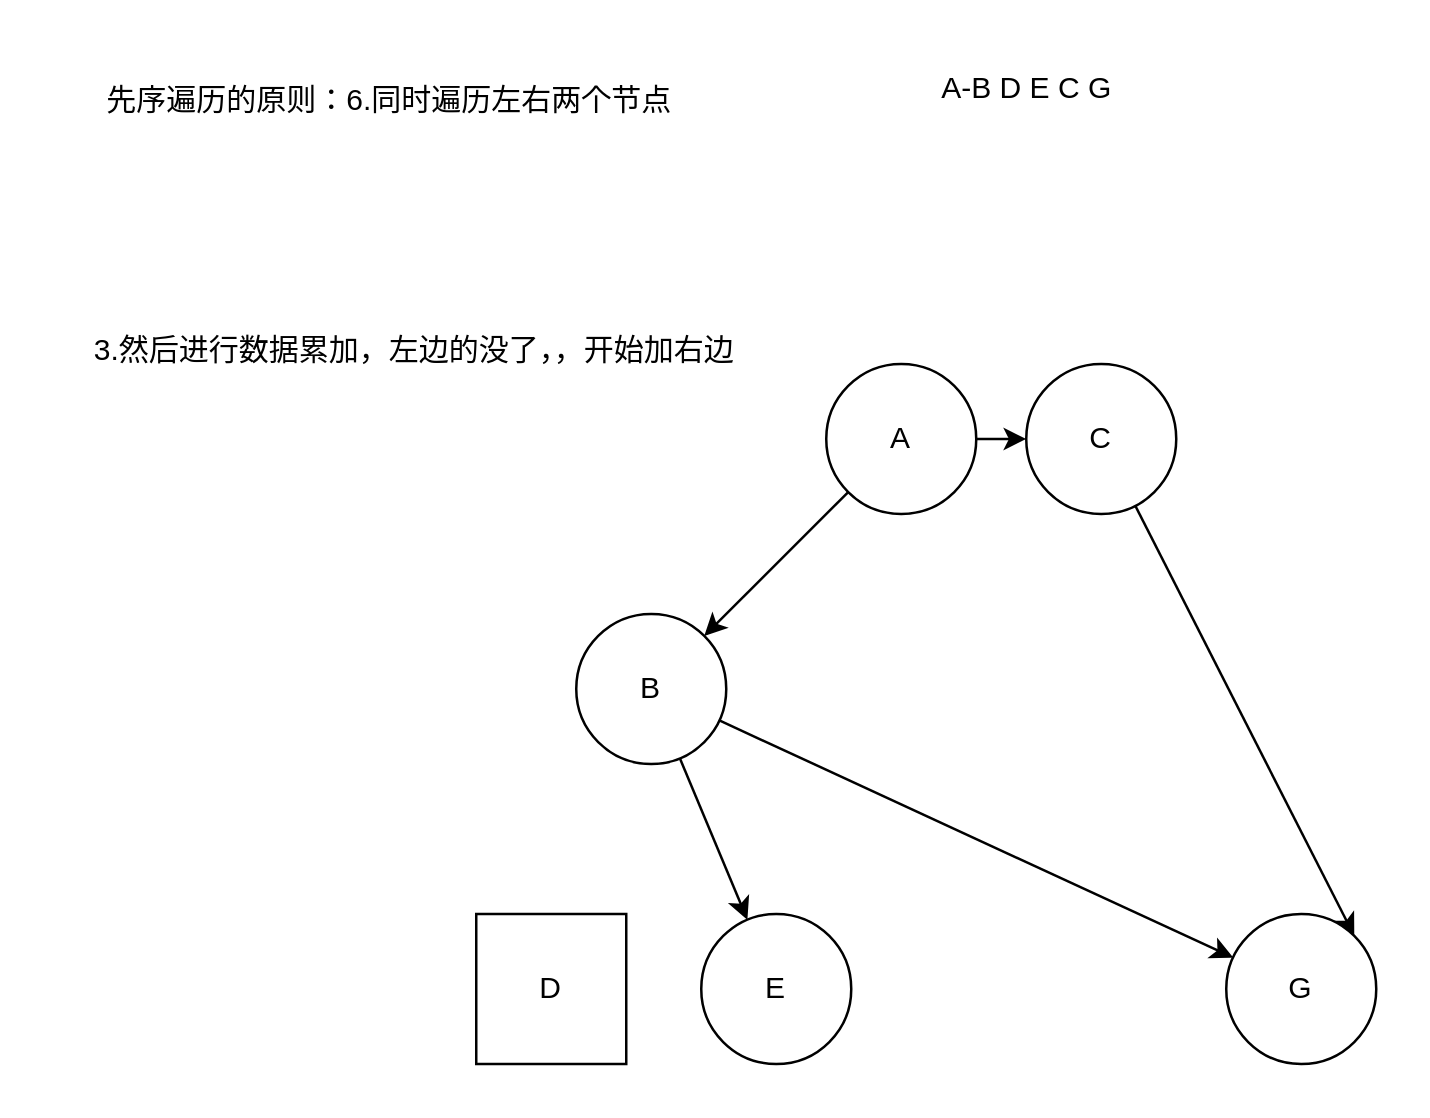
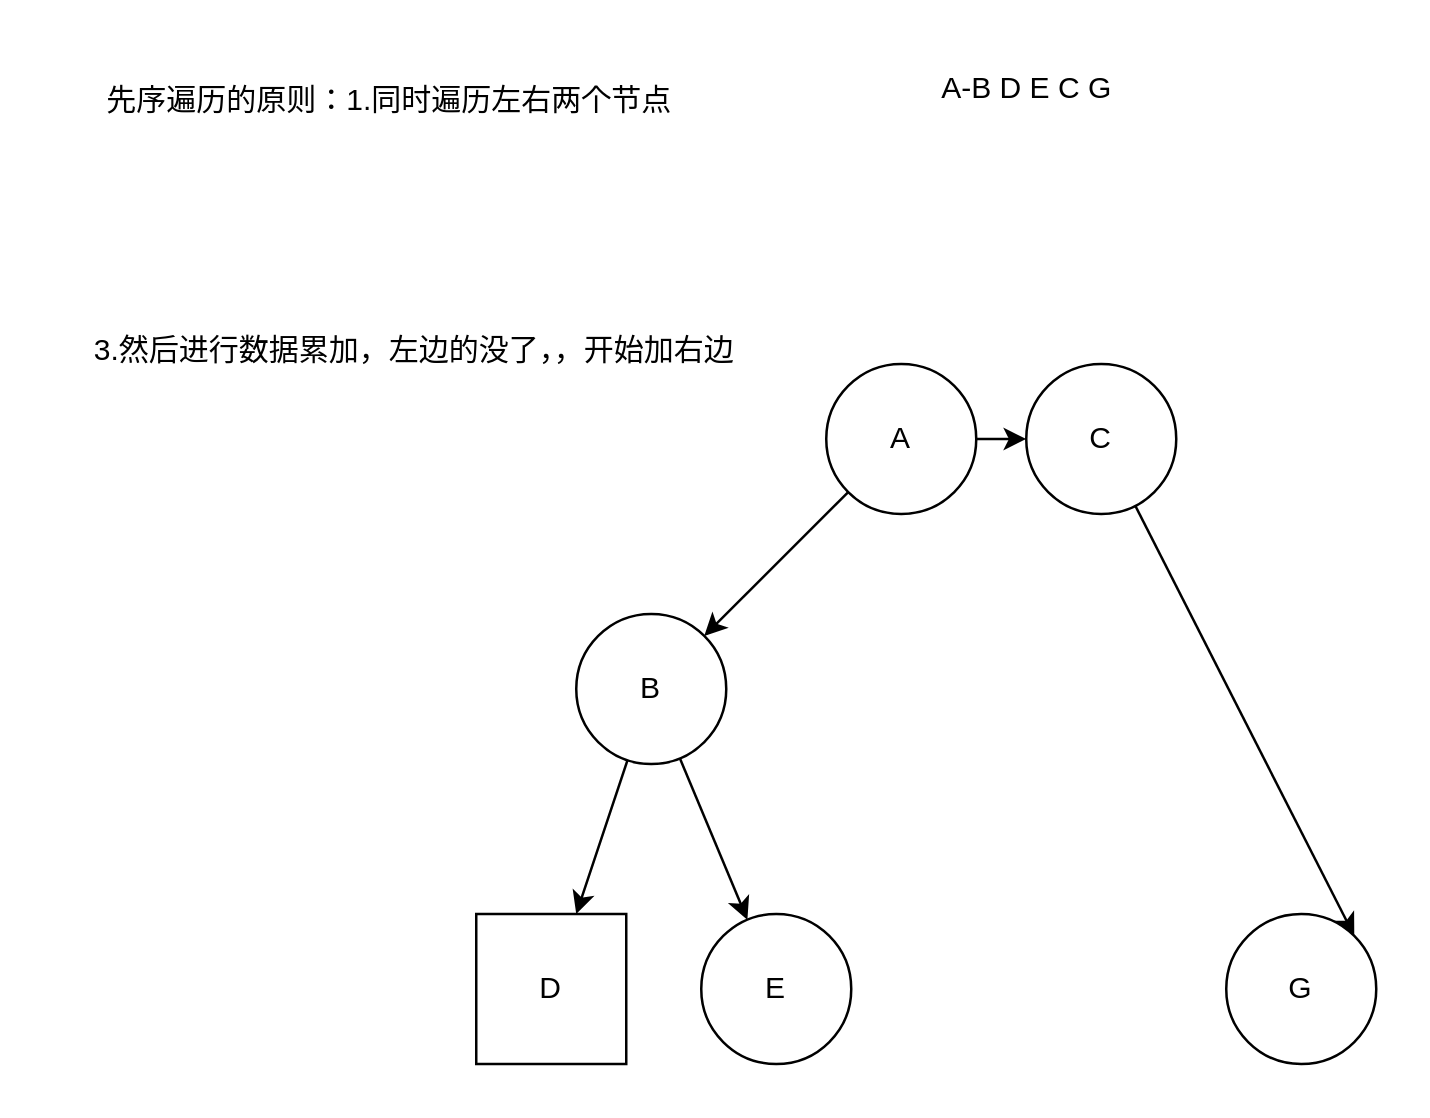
(390, 101) -> (390, 101)
(969, 835) -> (604, 829)
